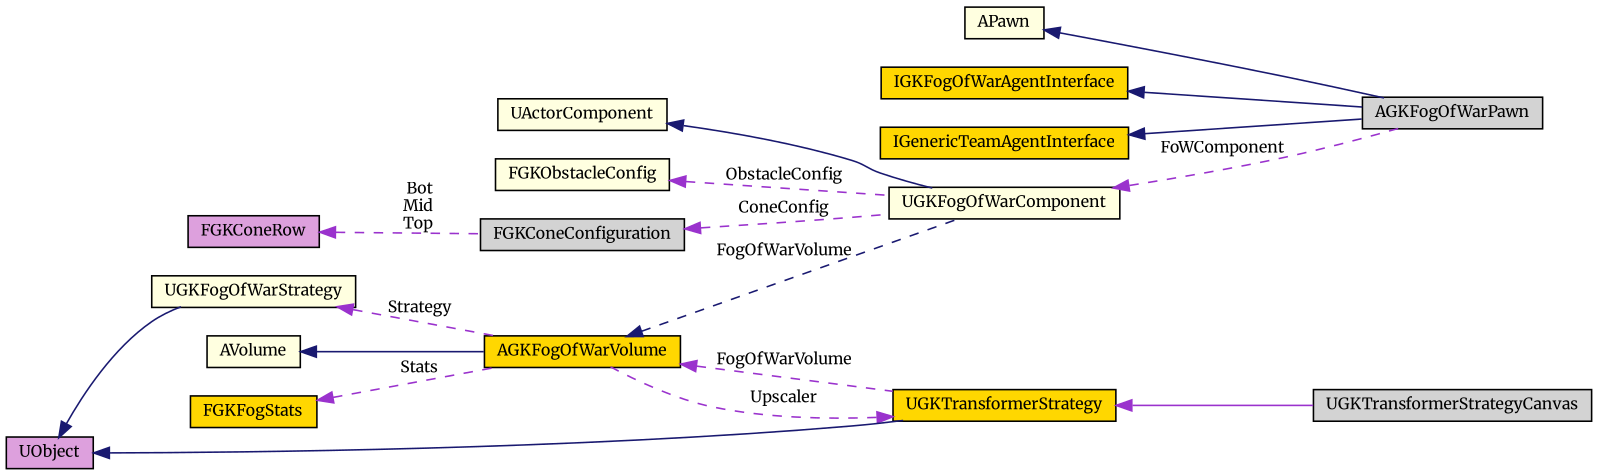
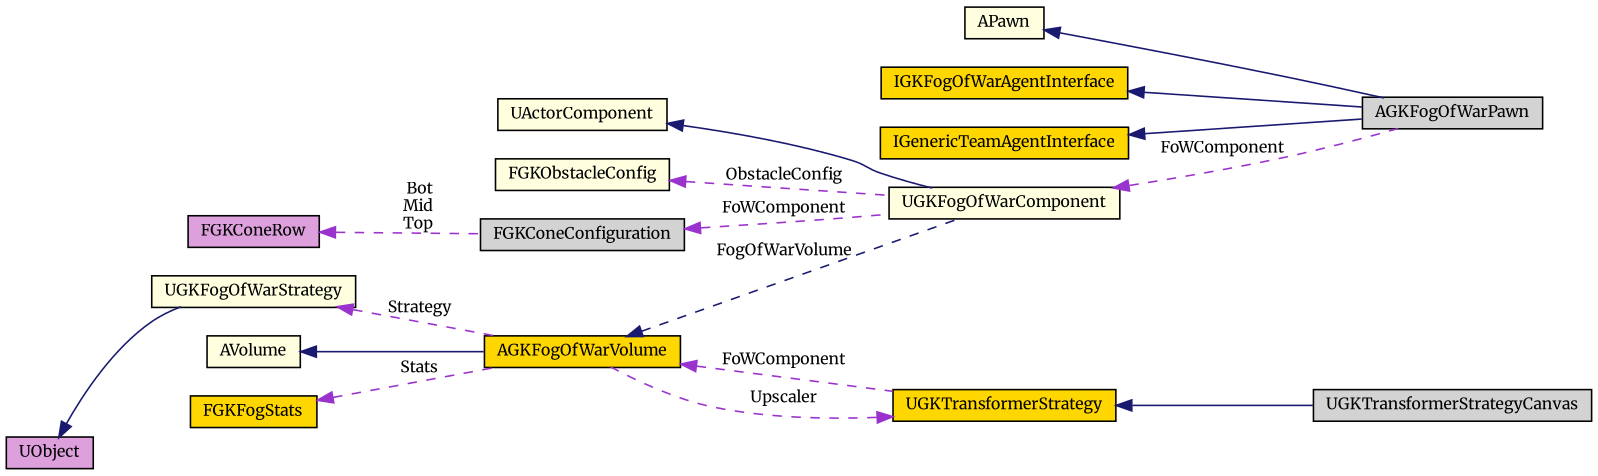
(782, 209) -> (782, 209)
(782, 360) -> (782, 360)
(1223, 405) -> (1223, 405)
(507, 445) -> none
